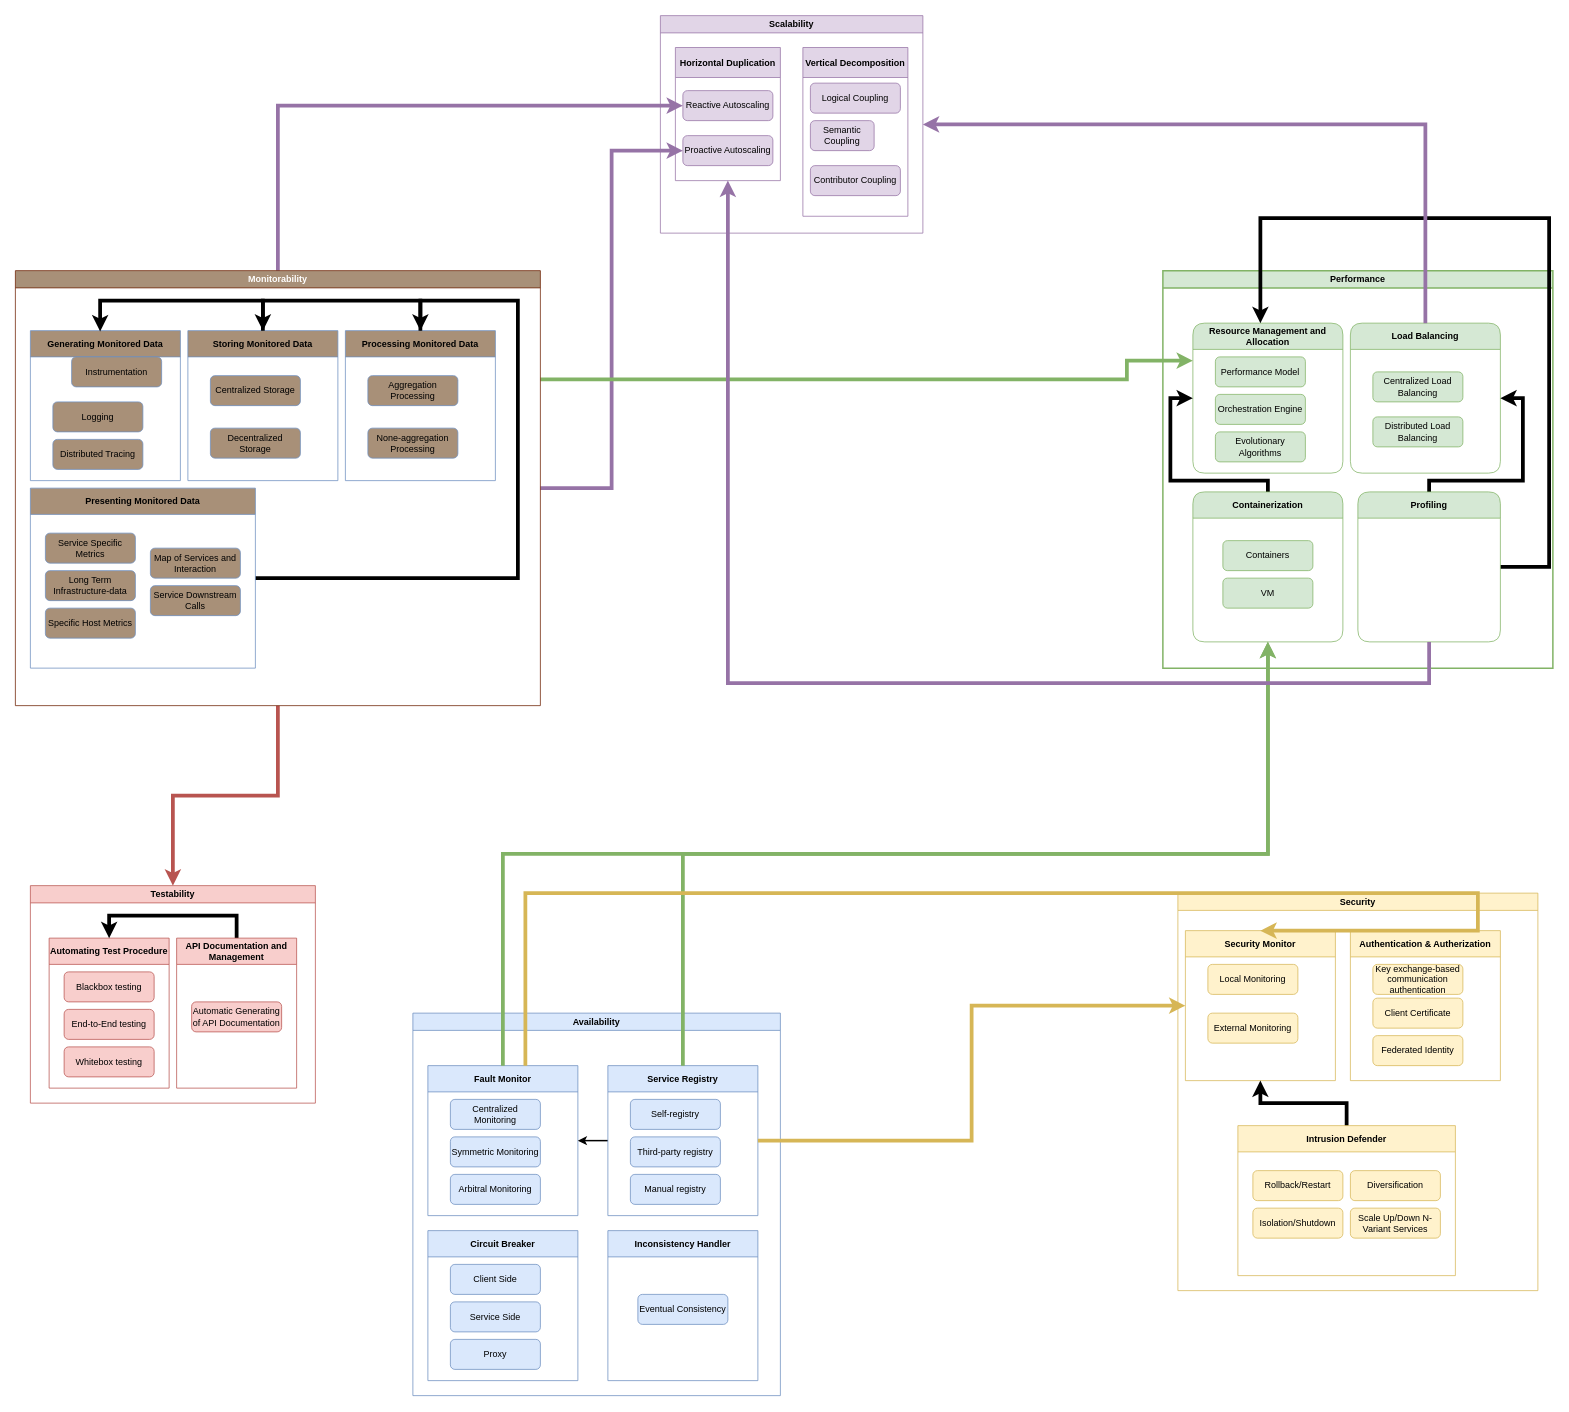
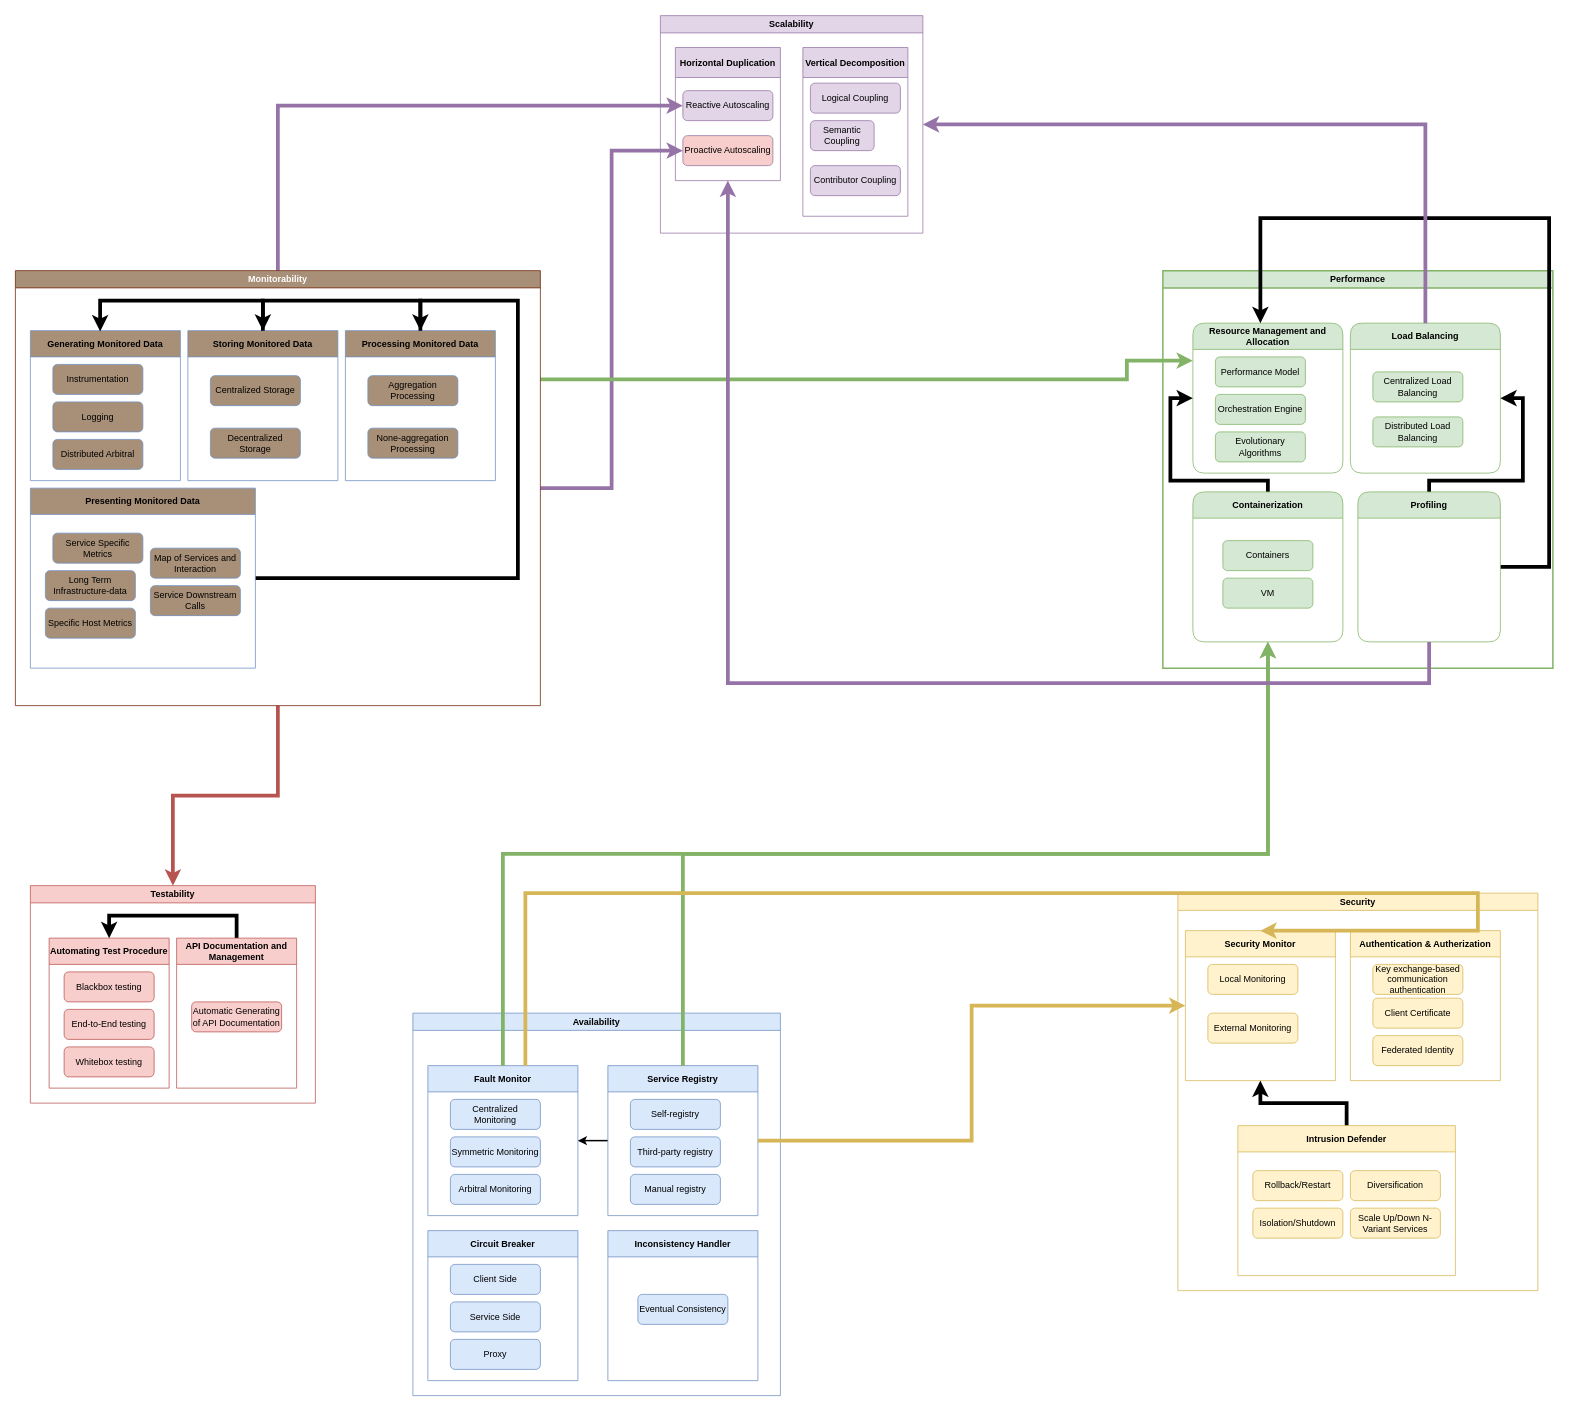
(728, 150) -> (728, 150)
(117, 372) -> (98, 379)
(98, 454) -> (98, 454)
(90, 548) -> (98, 548)
